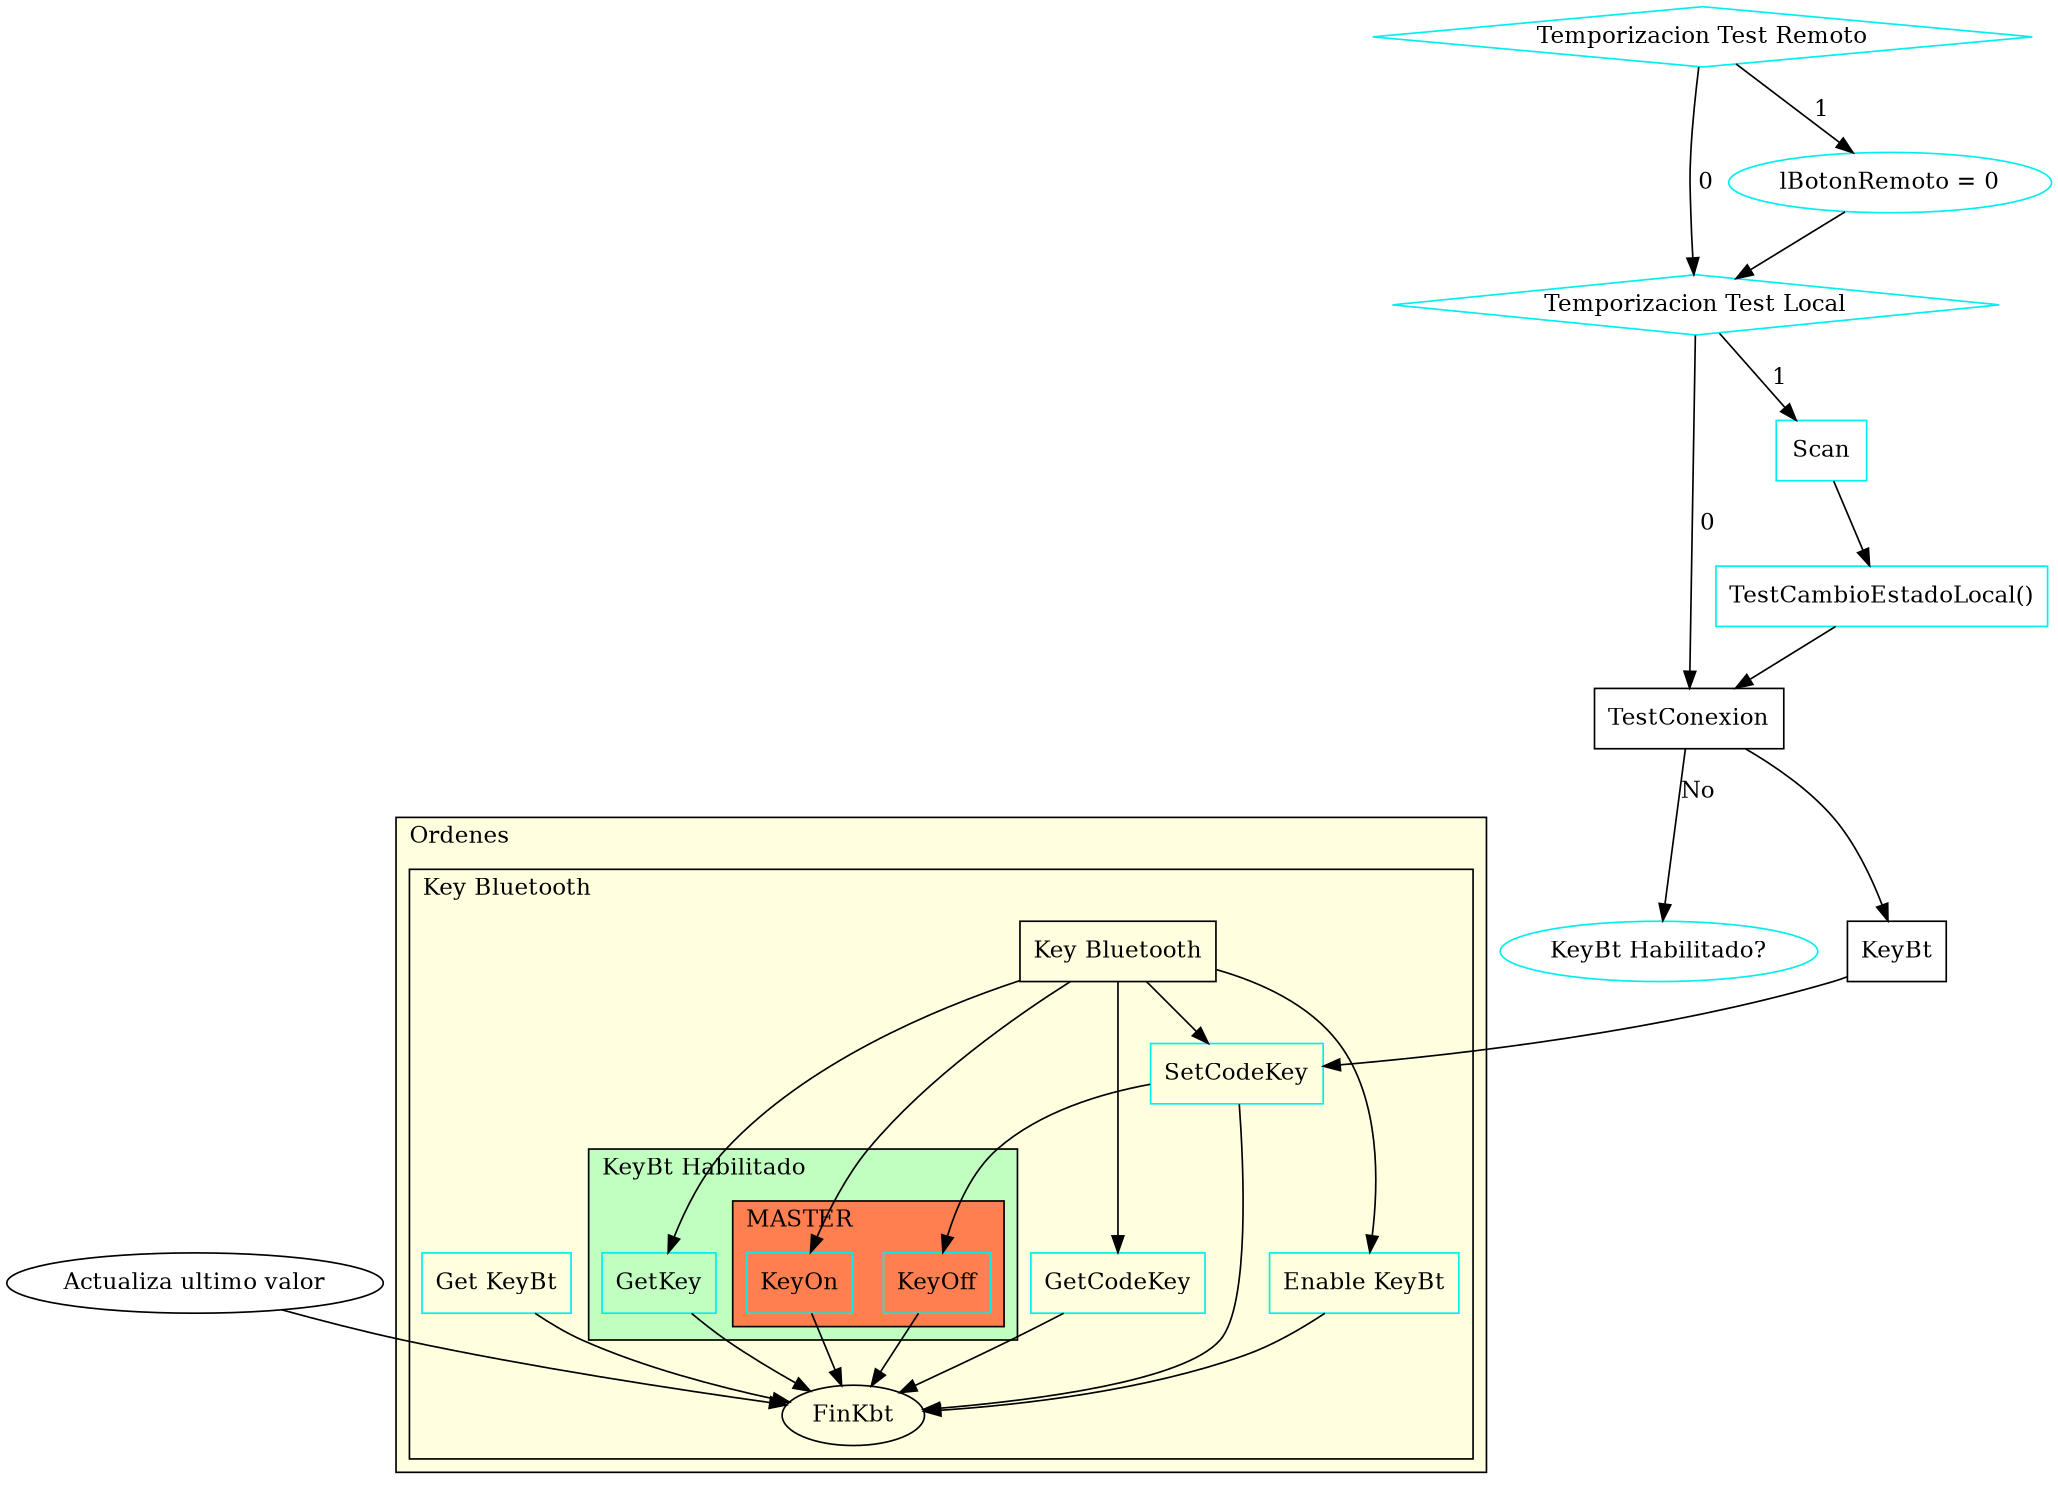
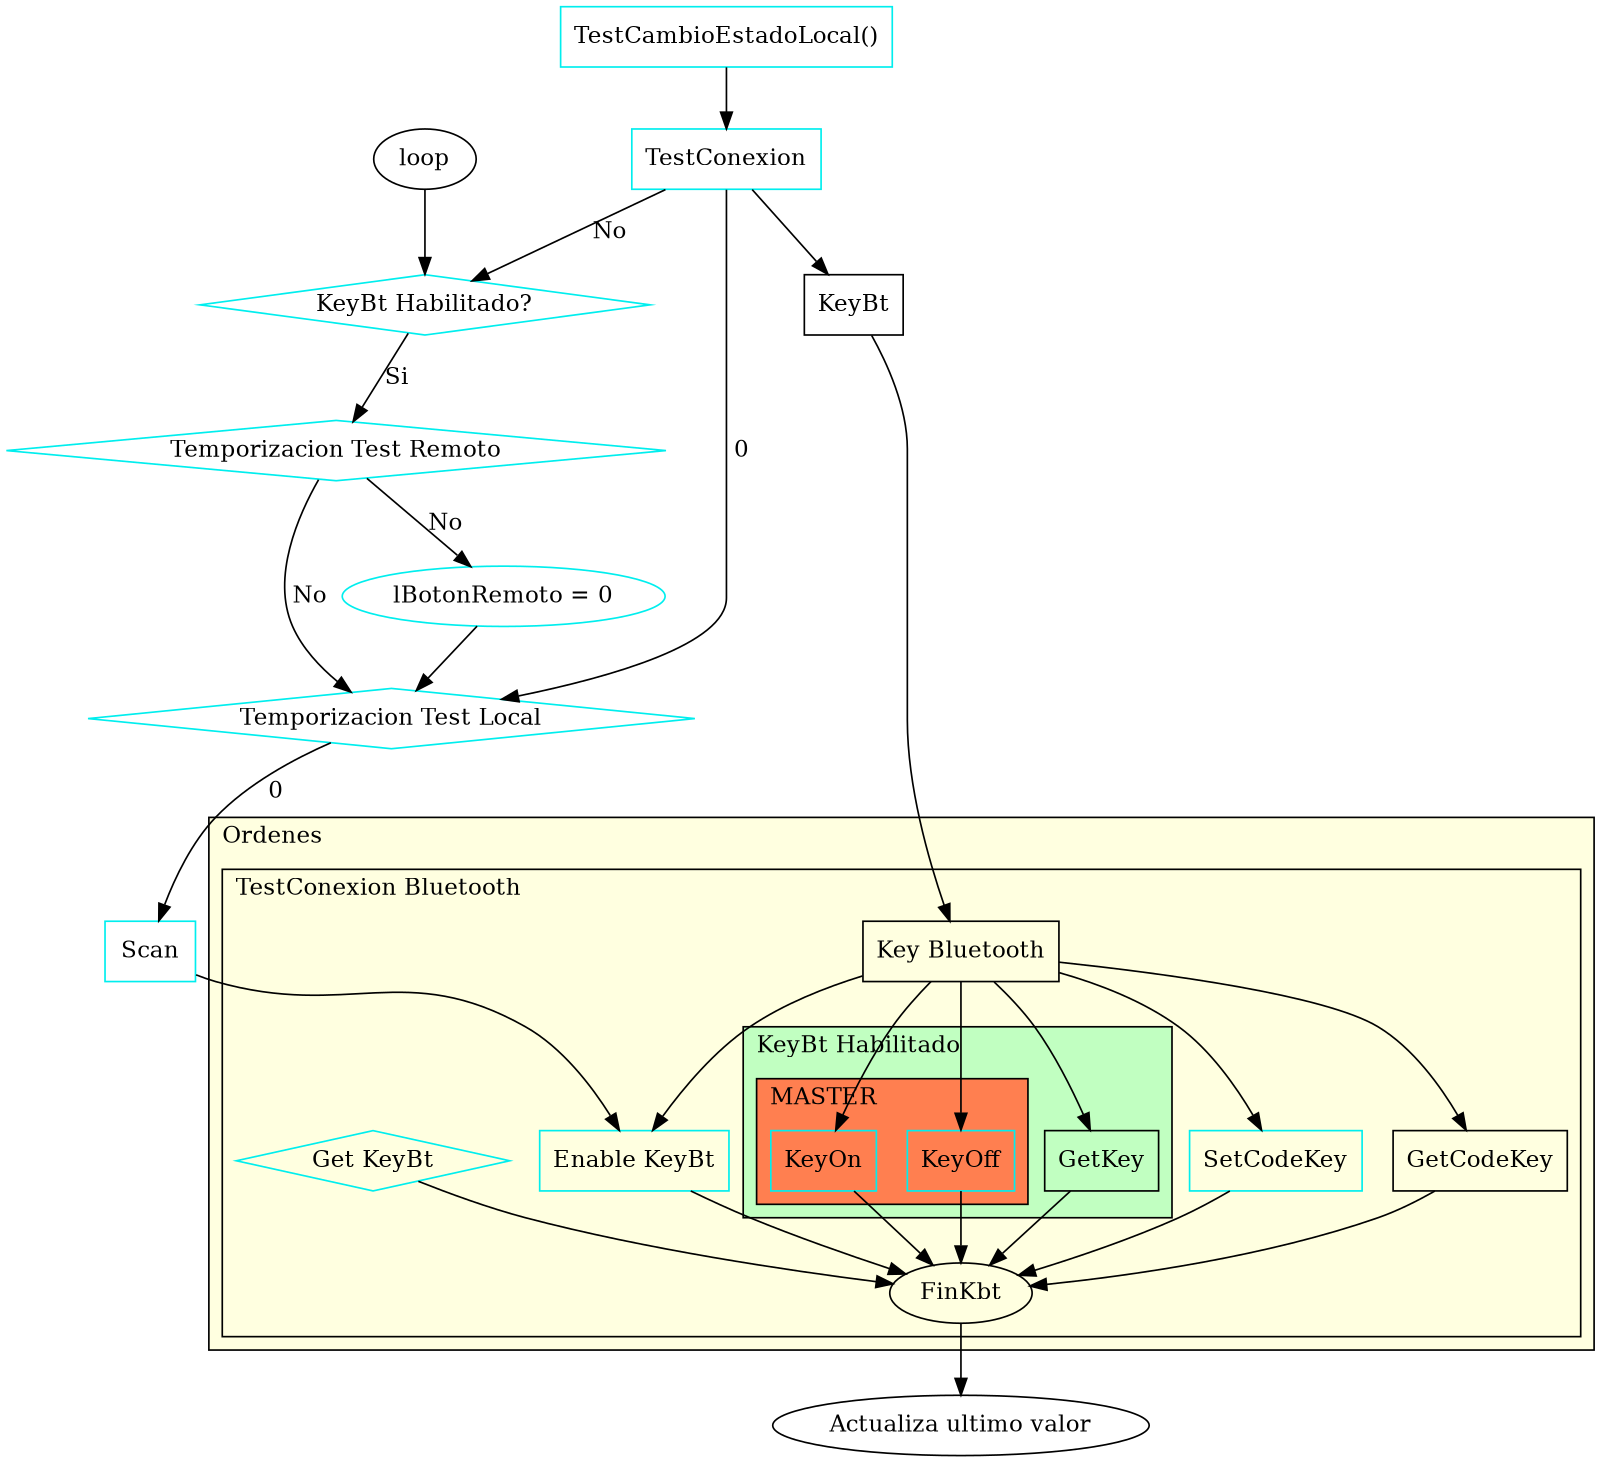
(1818, 110) -> (446, 523)
none -> (425, 159)
(1702, 183) -> (310, 596)
none -> (385, 370)
(1776, 378) -> (273, 791)
(1693, 503) -> (726, 514)
(1848, 516) -> (425, 994)
(1689, 719) -> (726, 159)
(507, 889) -> (379, 889)
(1659, 951) -> (425, 305)
(1596, 1033) -> (907, 619)
(1024, 1129) -> (961, 1047)
(497, 1283) -> (373, 1161)
(659, 1283) -> (1102, 1161)
(1118, 1283) -> (1480, 1161)
(524, 1364) -> (961, 1360)
